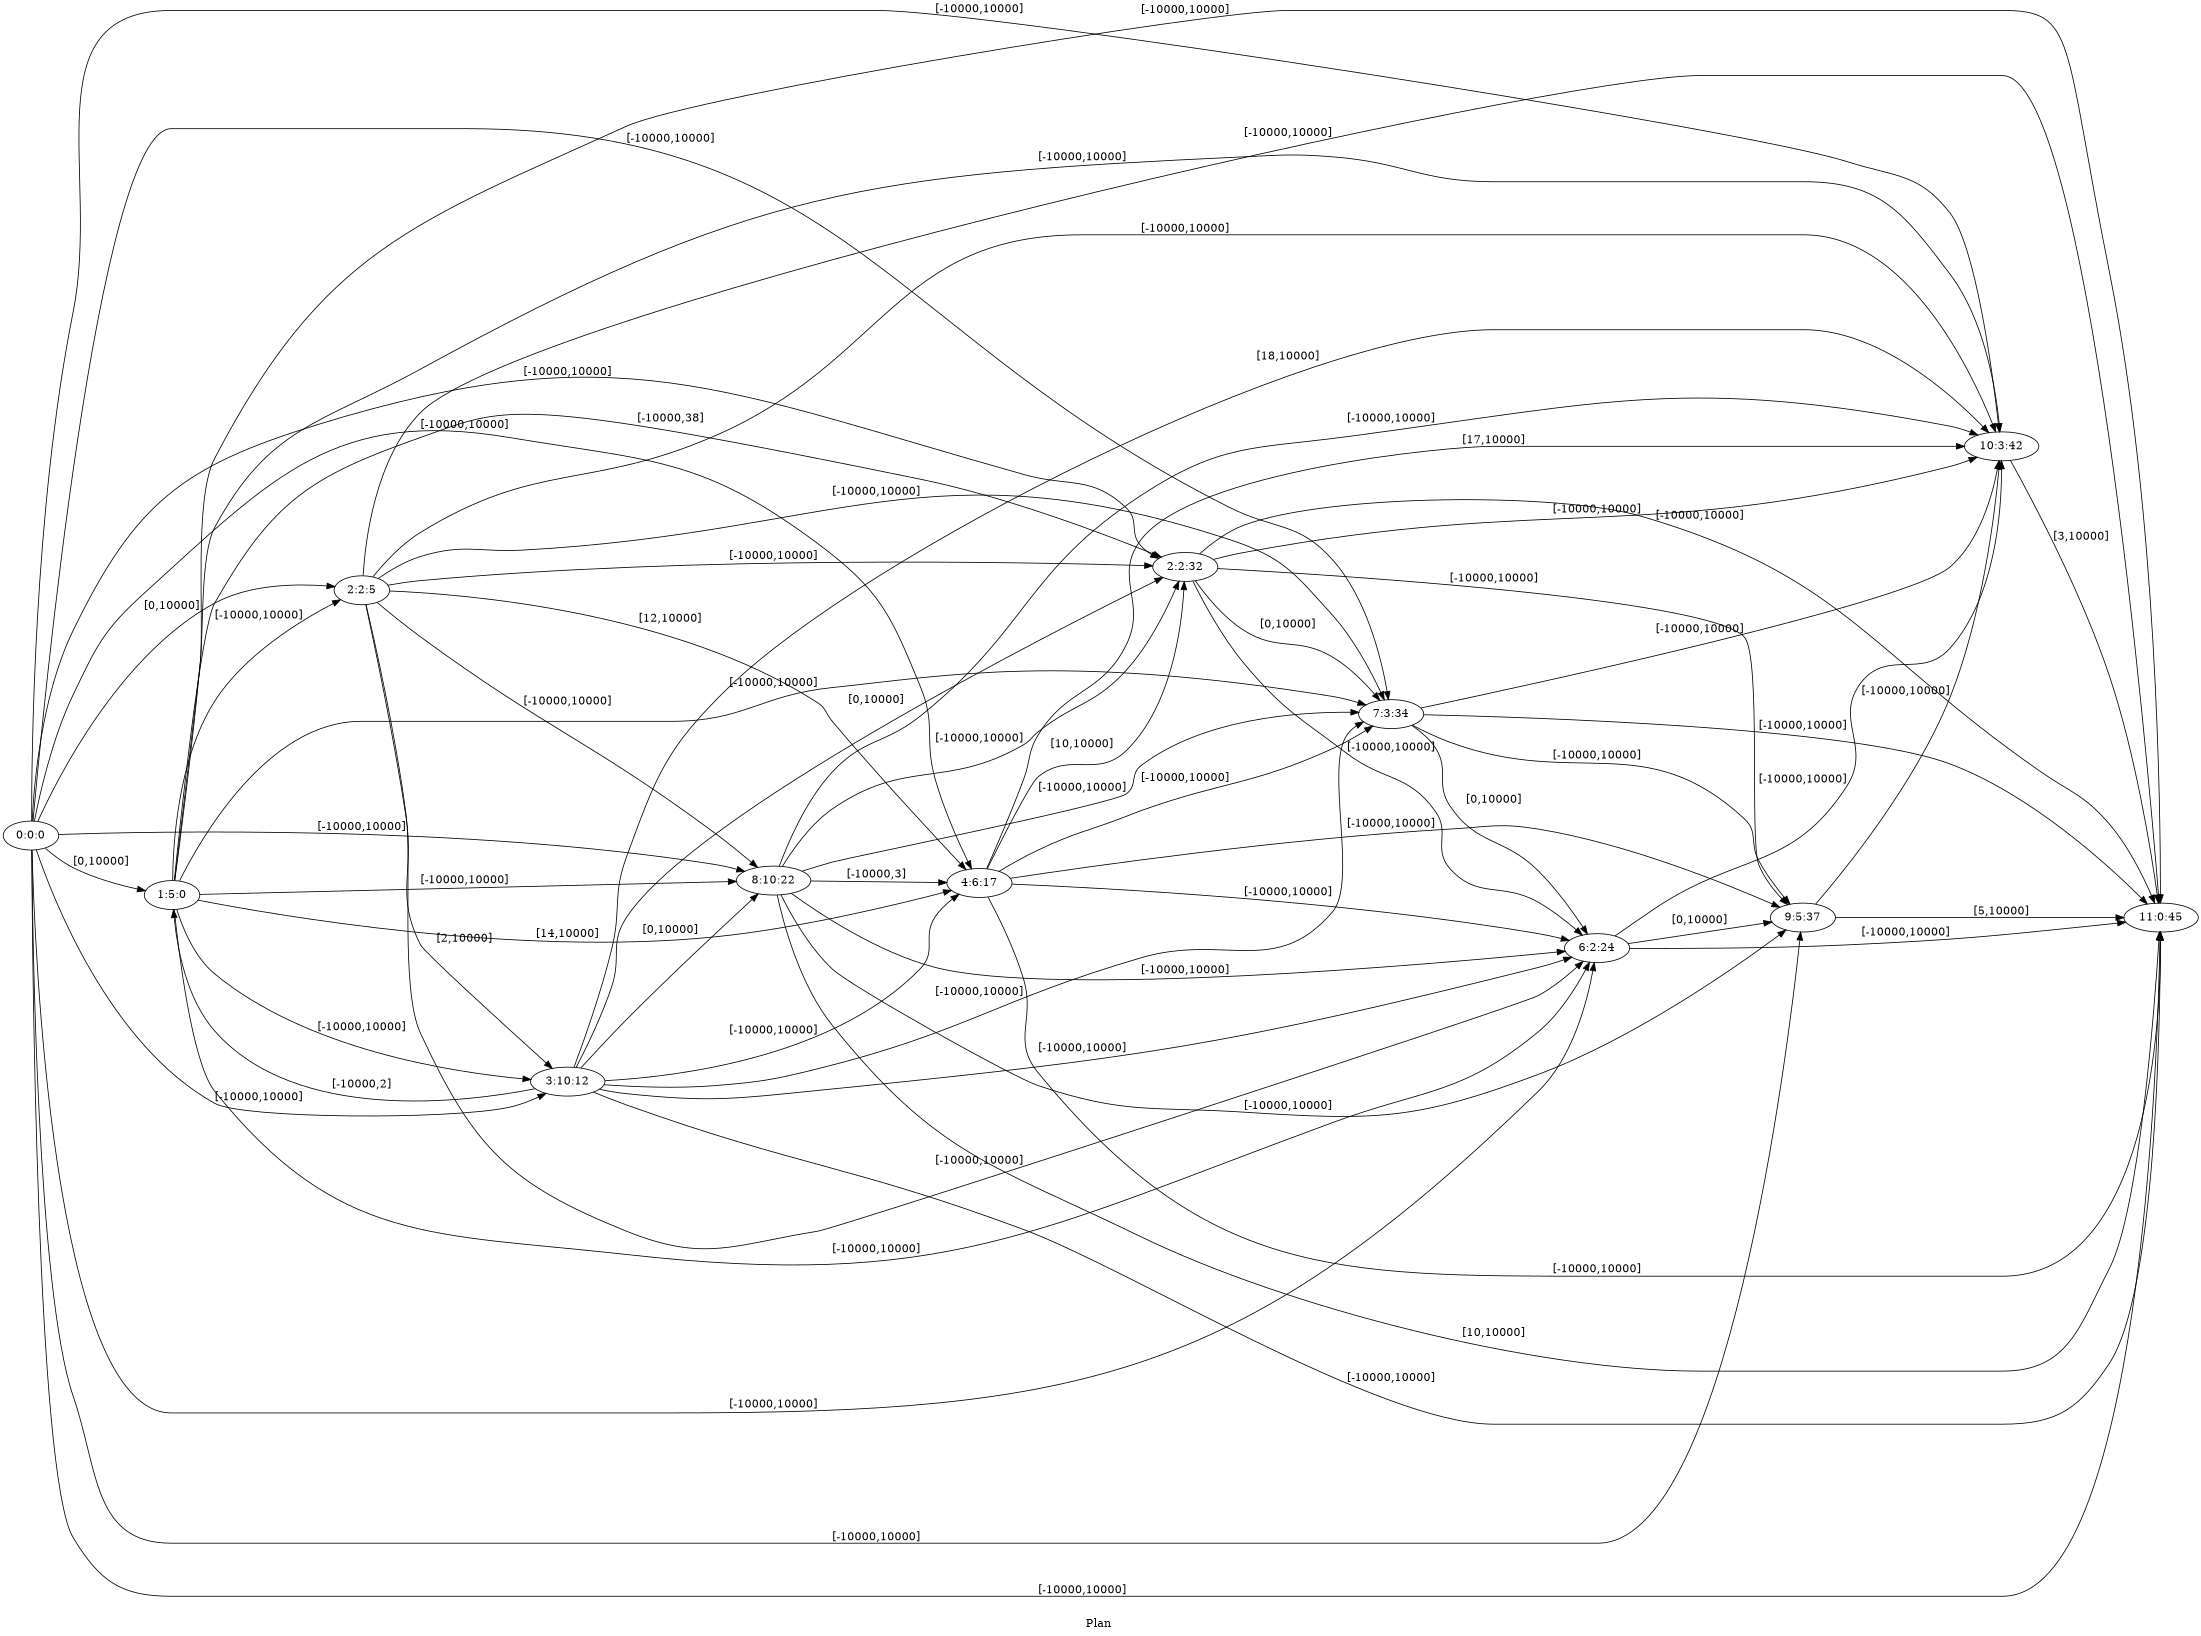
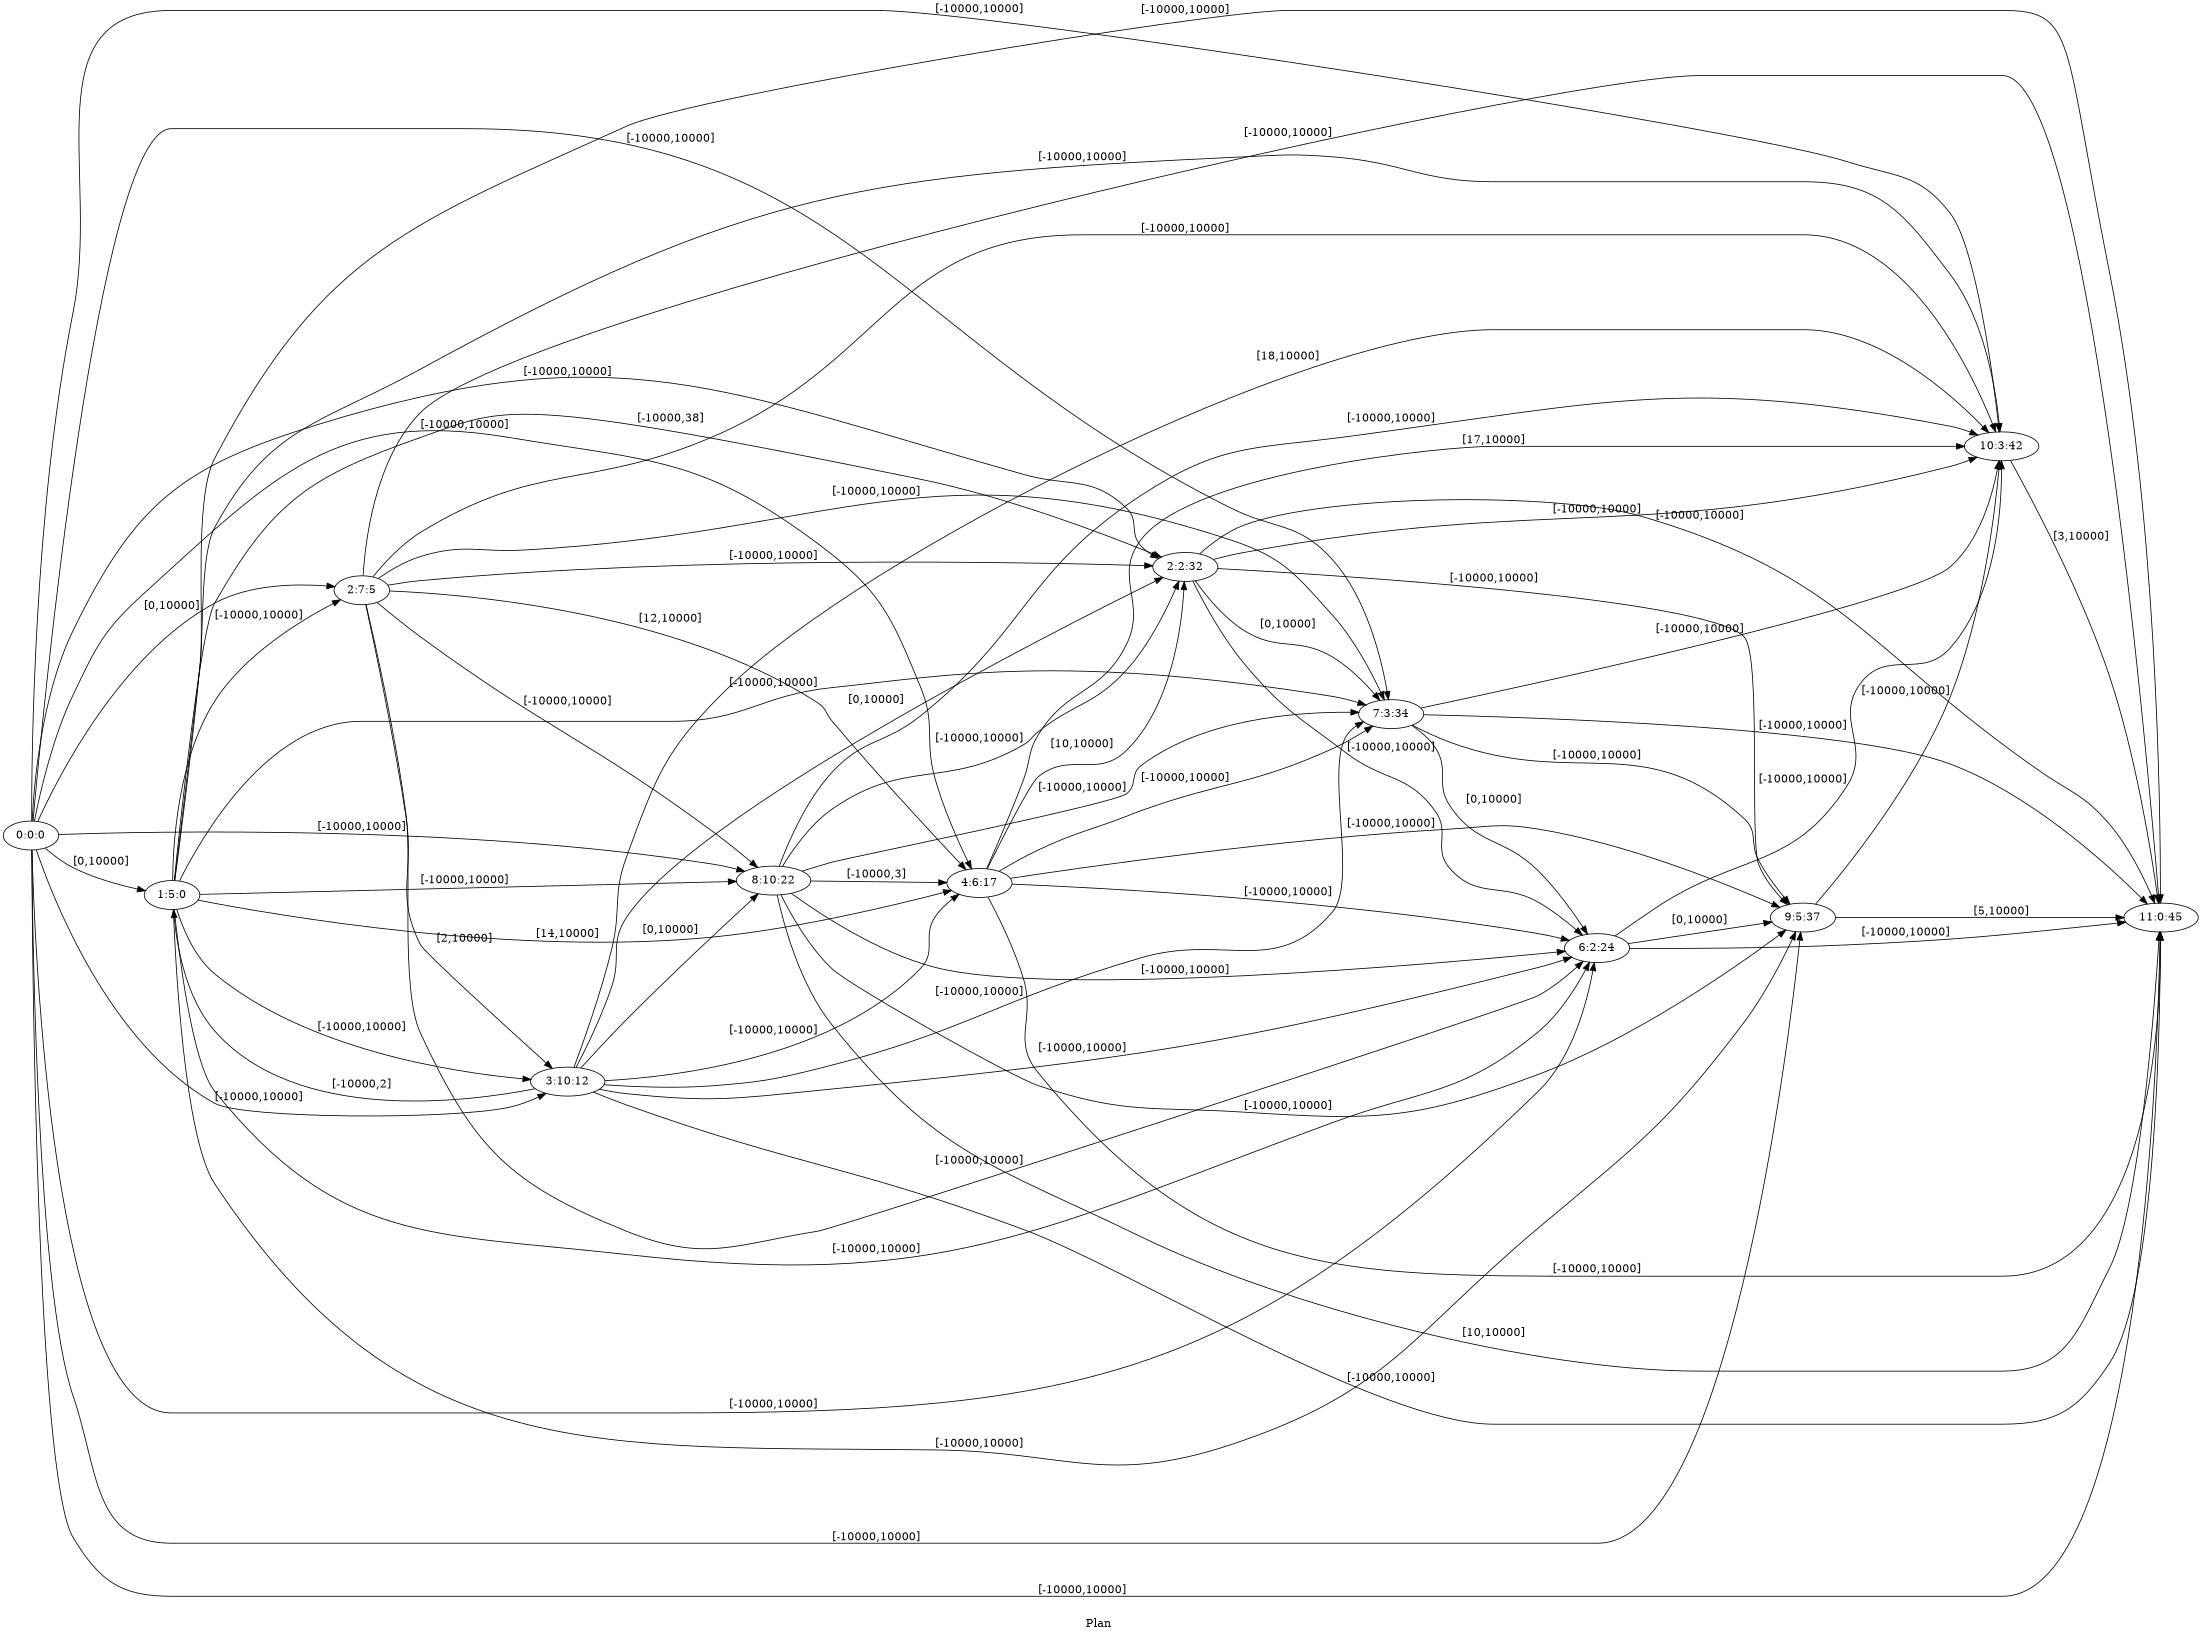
(362, 590) -> (362, 590)
none -> (922, 1450)
